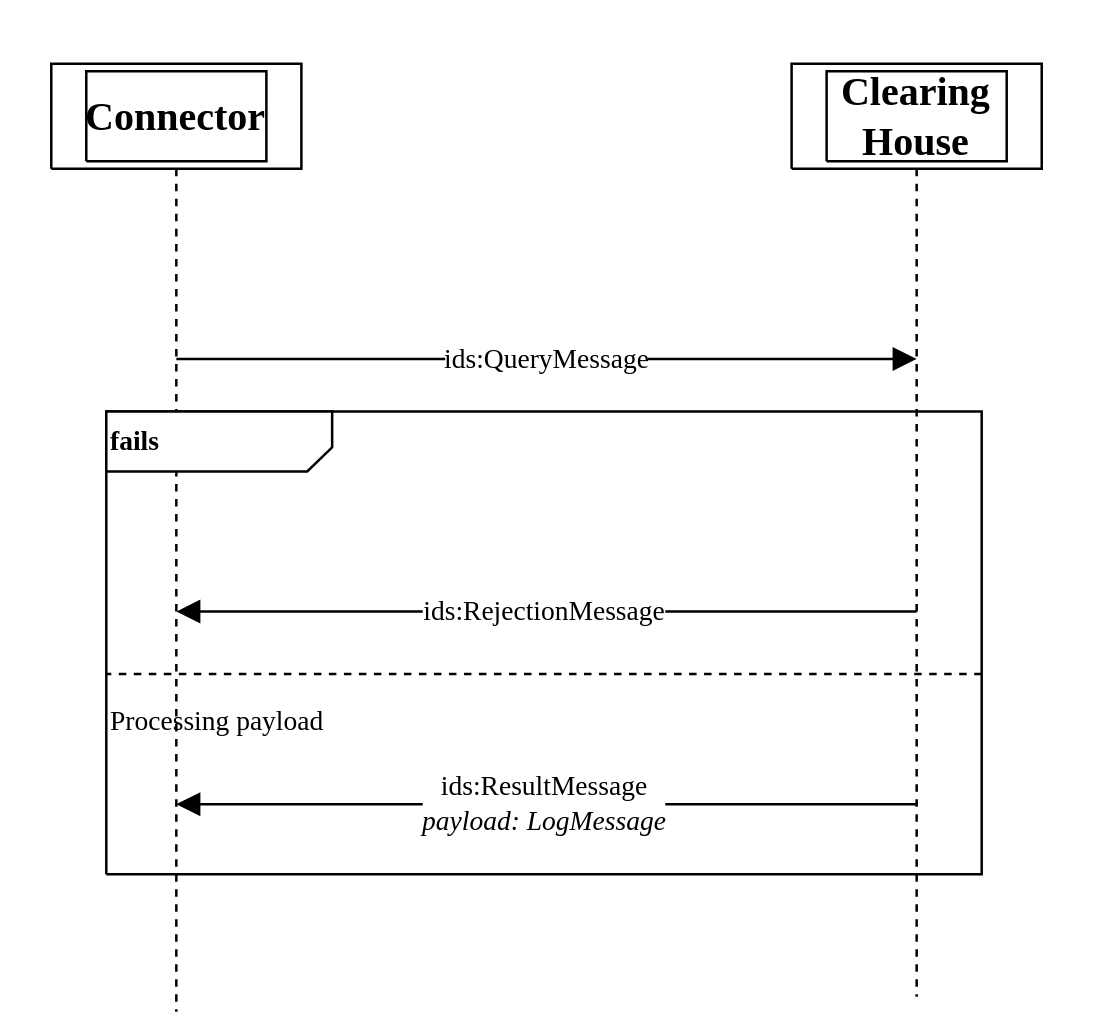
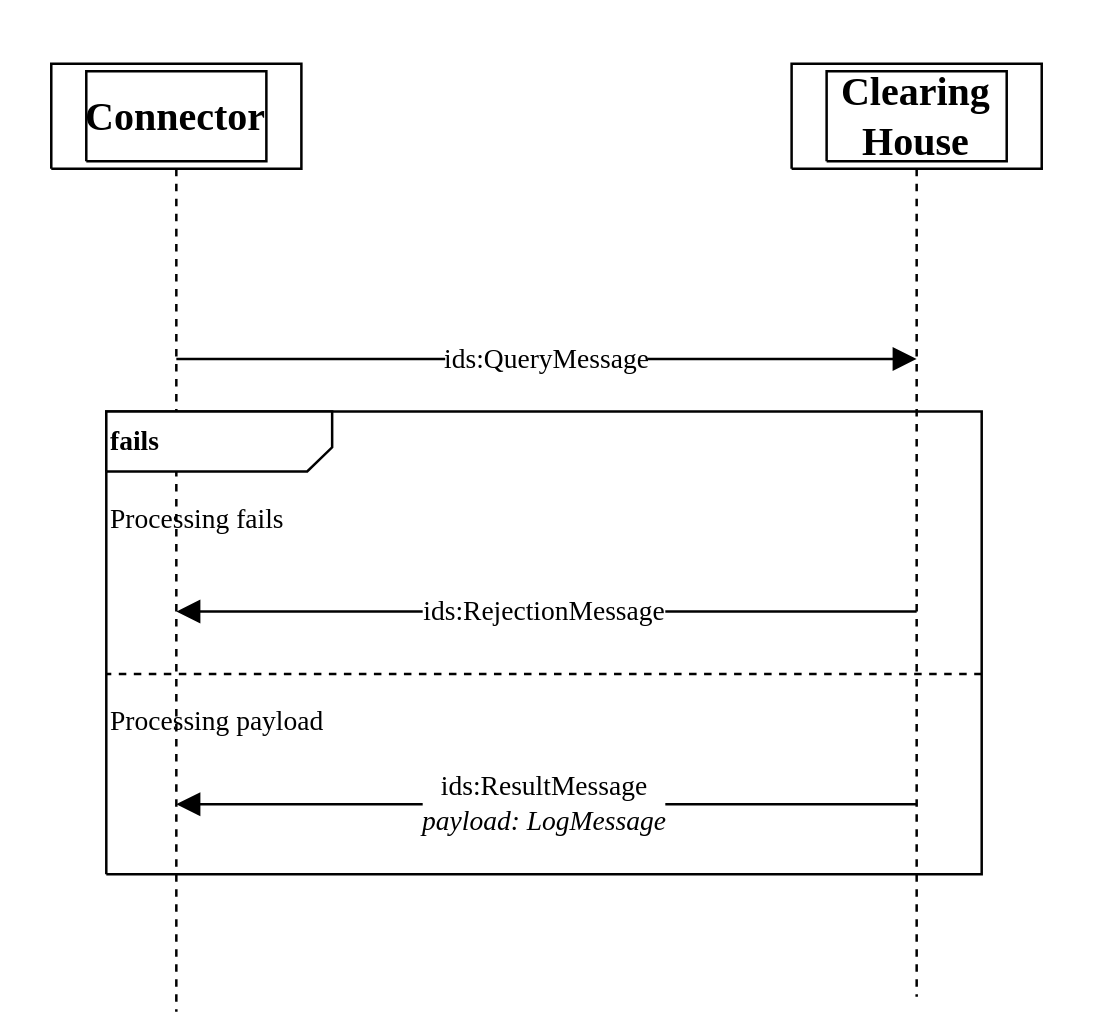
none -> (544, 571)
